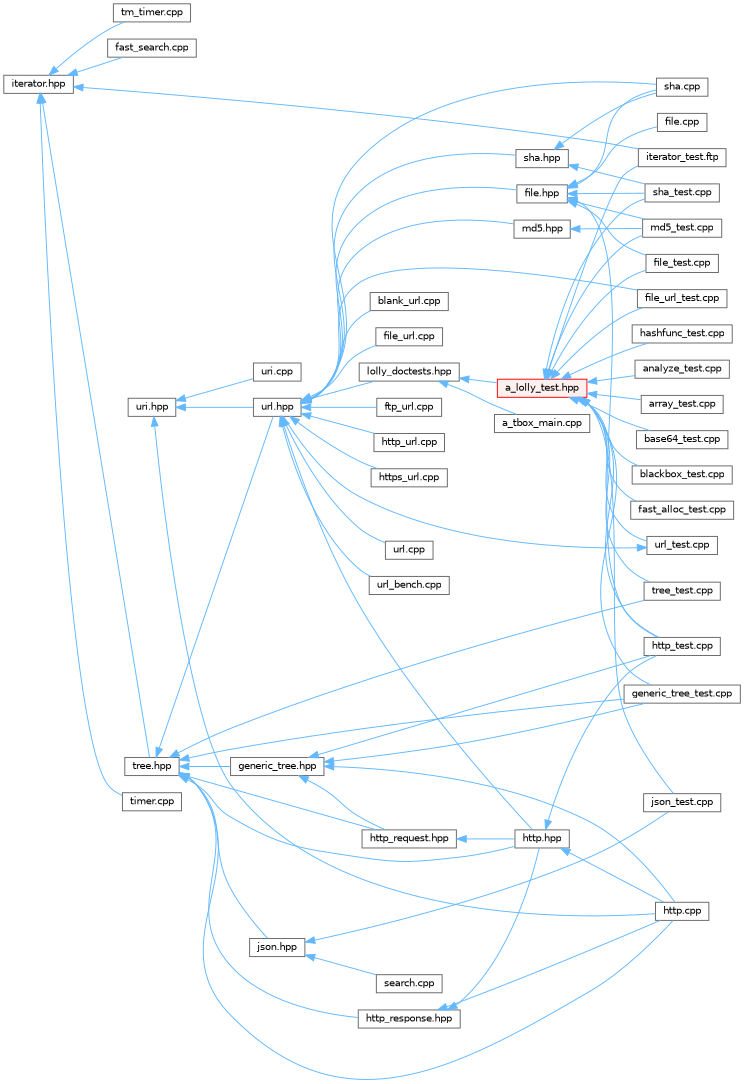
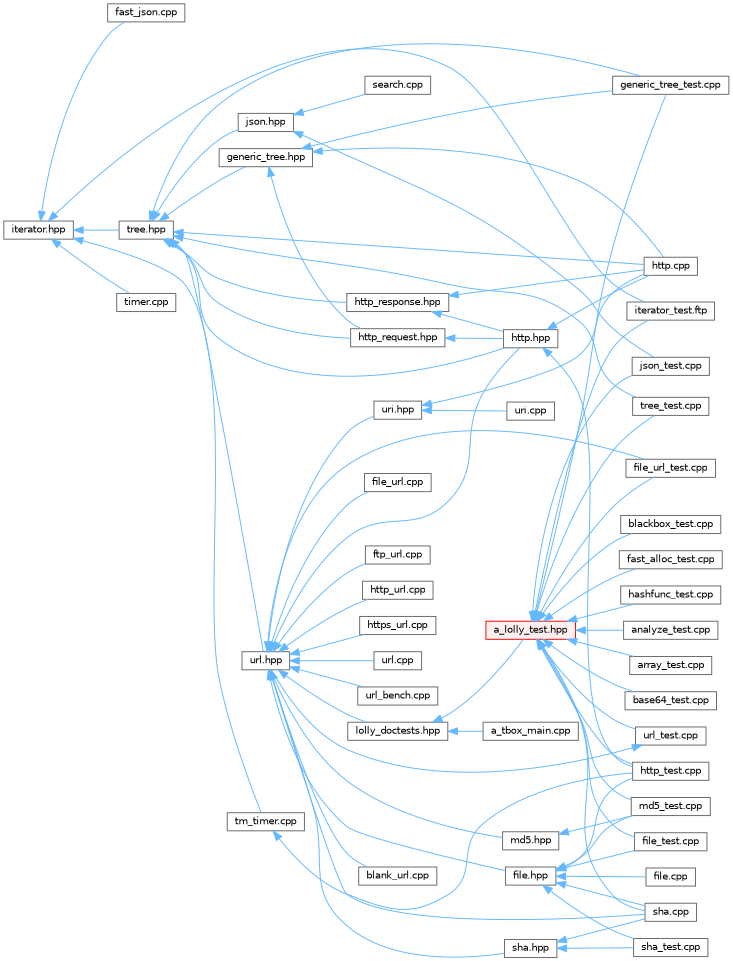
(152, 48) -> (146, 13)
(564, 306) -> (586, 796)
(219, 407) -> (306, 499)
(484, 705) -> (463, 877)
